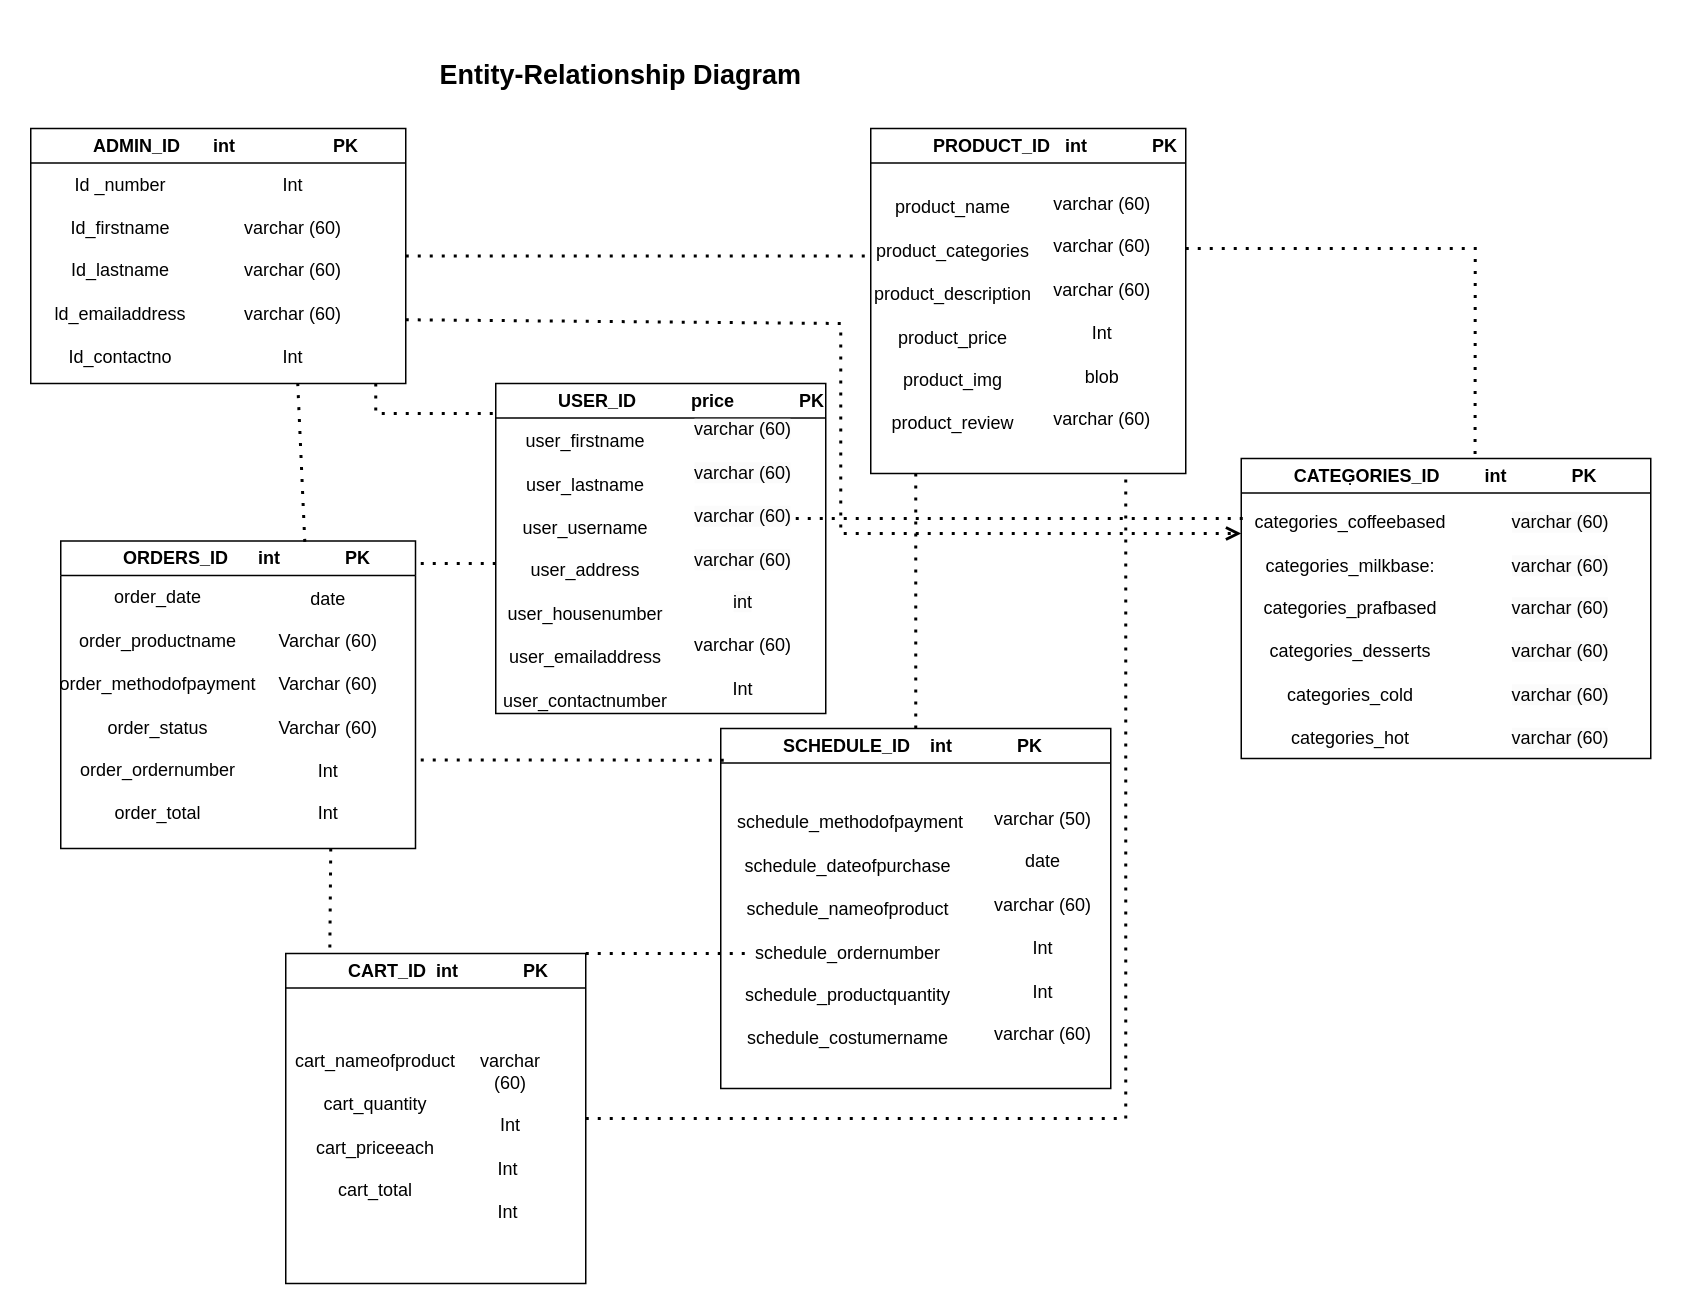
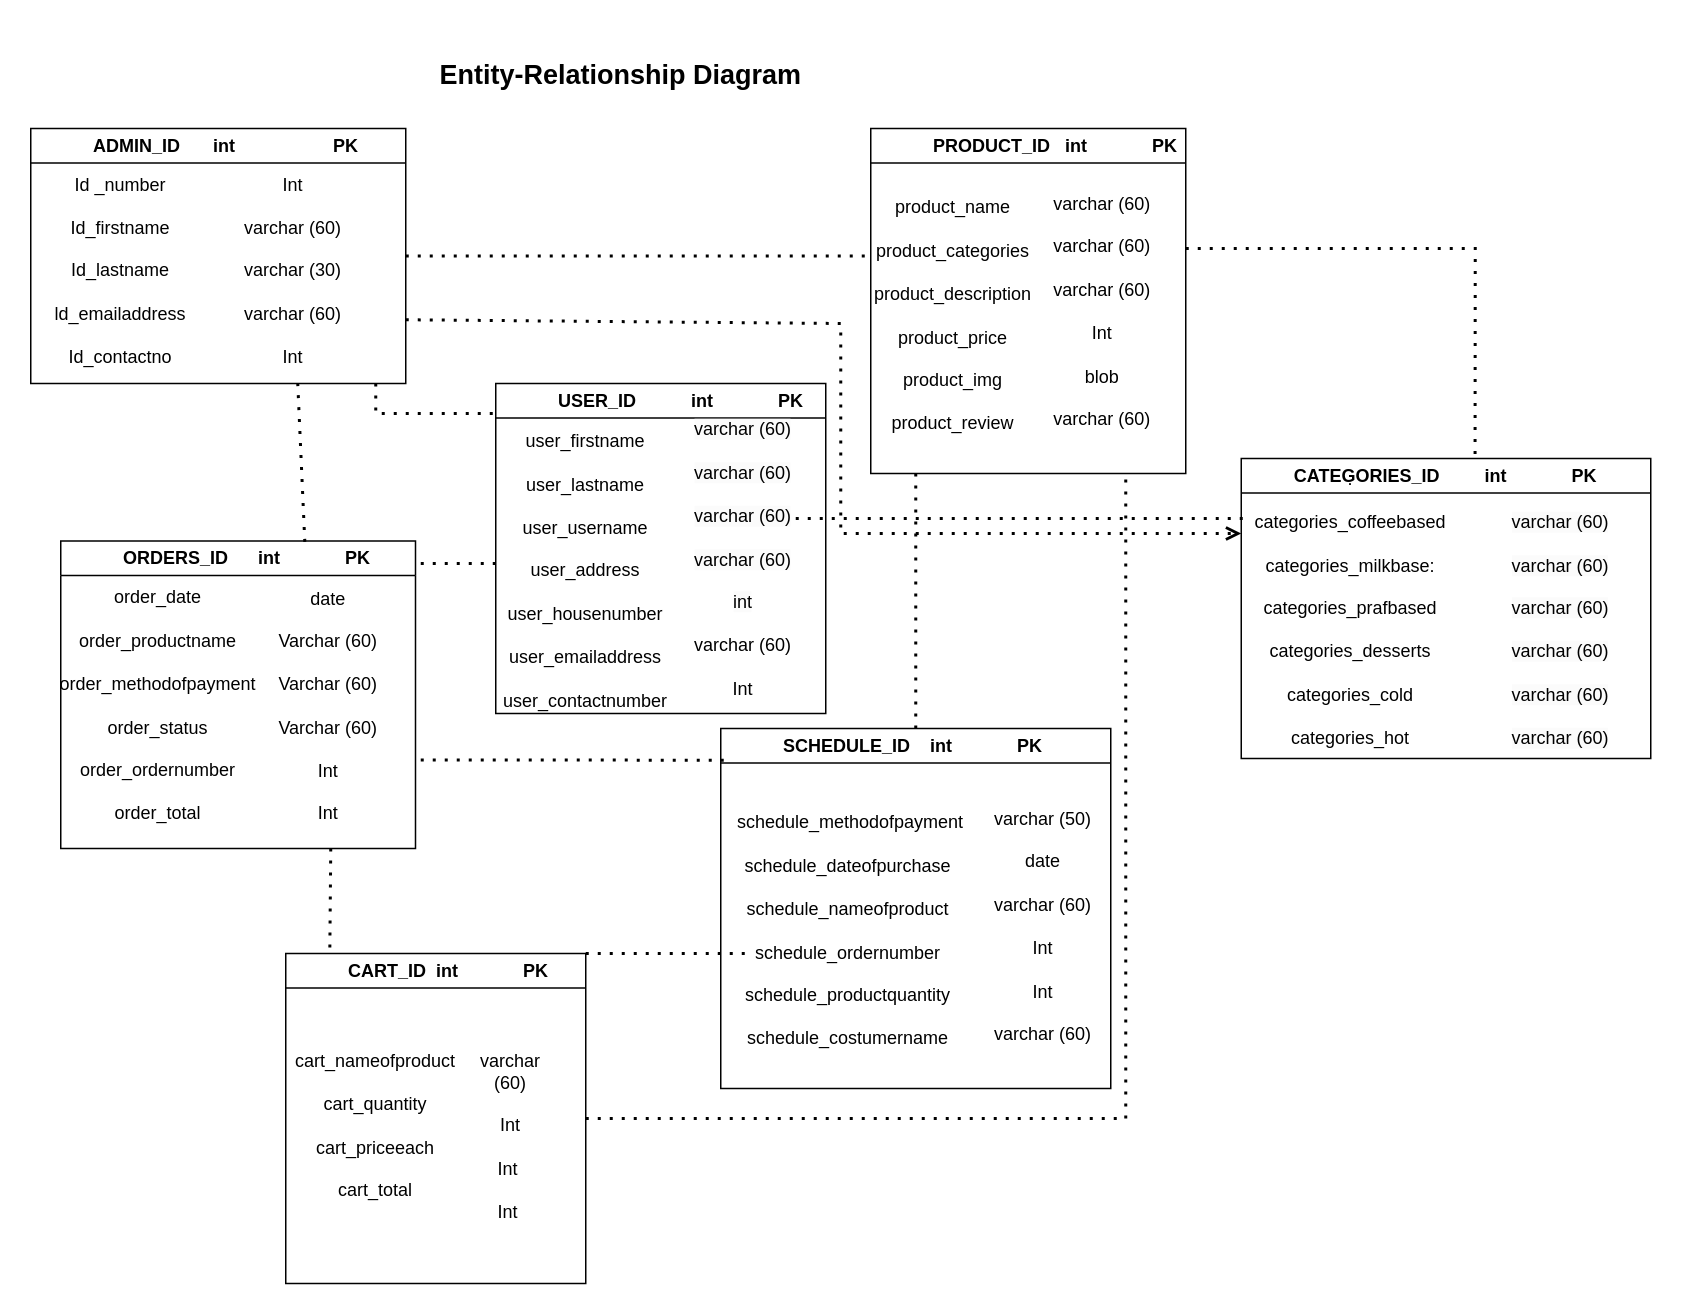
(293, 271) -> (293, 271)
(662, 401) -> (662, 401)
